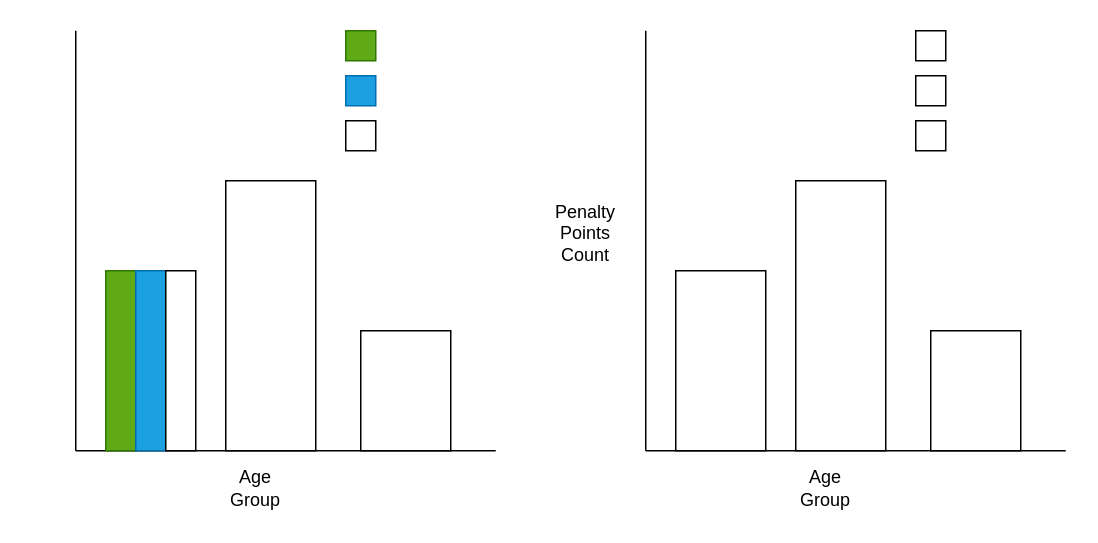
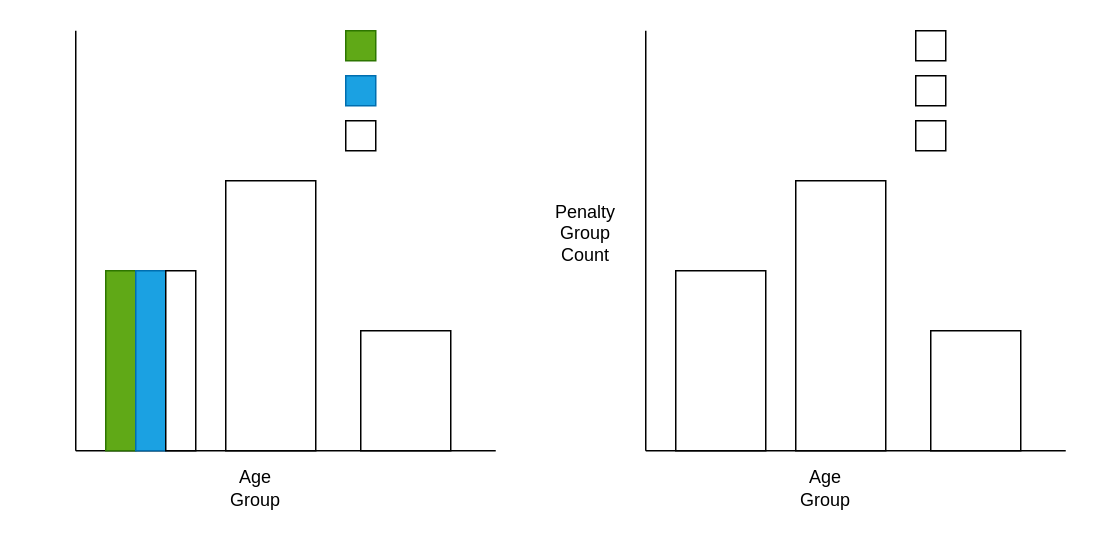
(586, 233) -> (586, 233)
